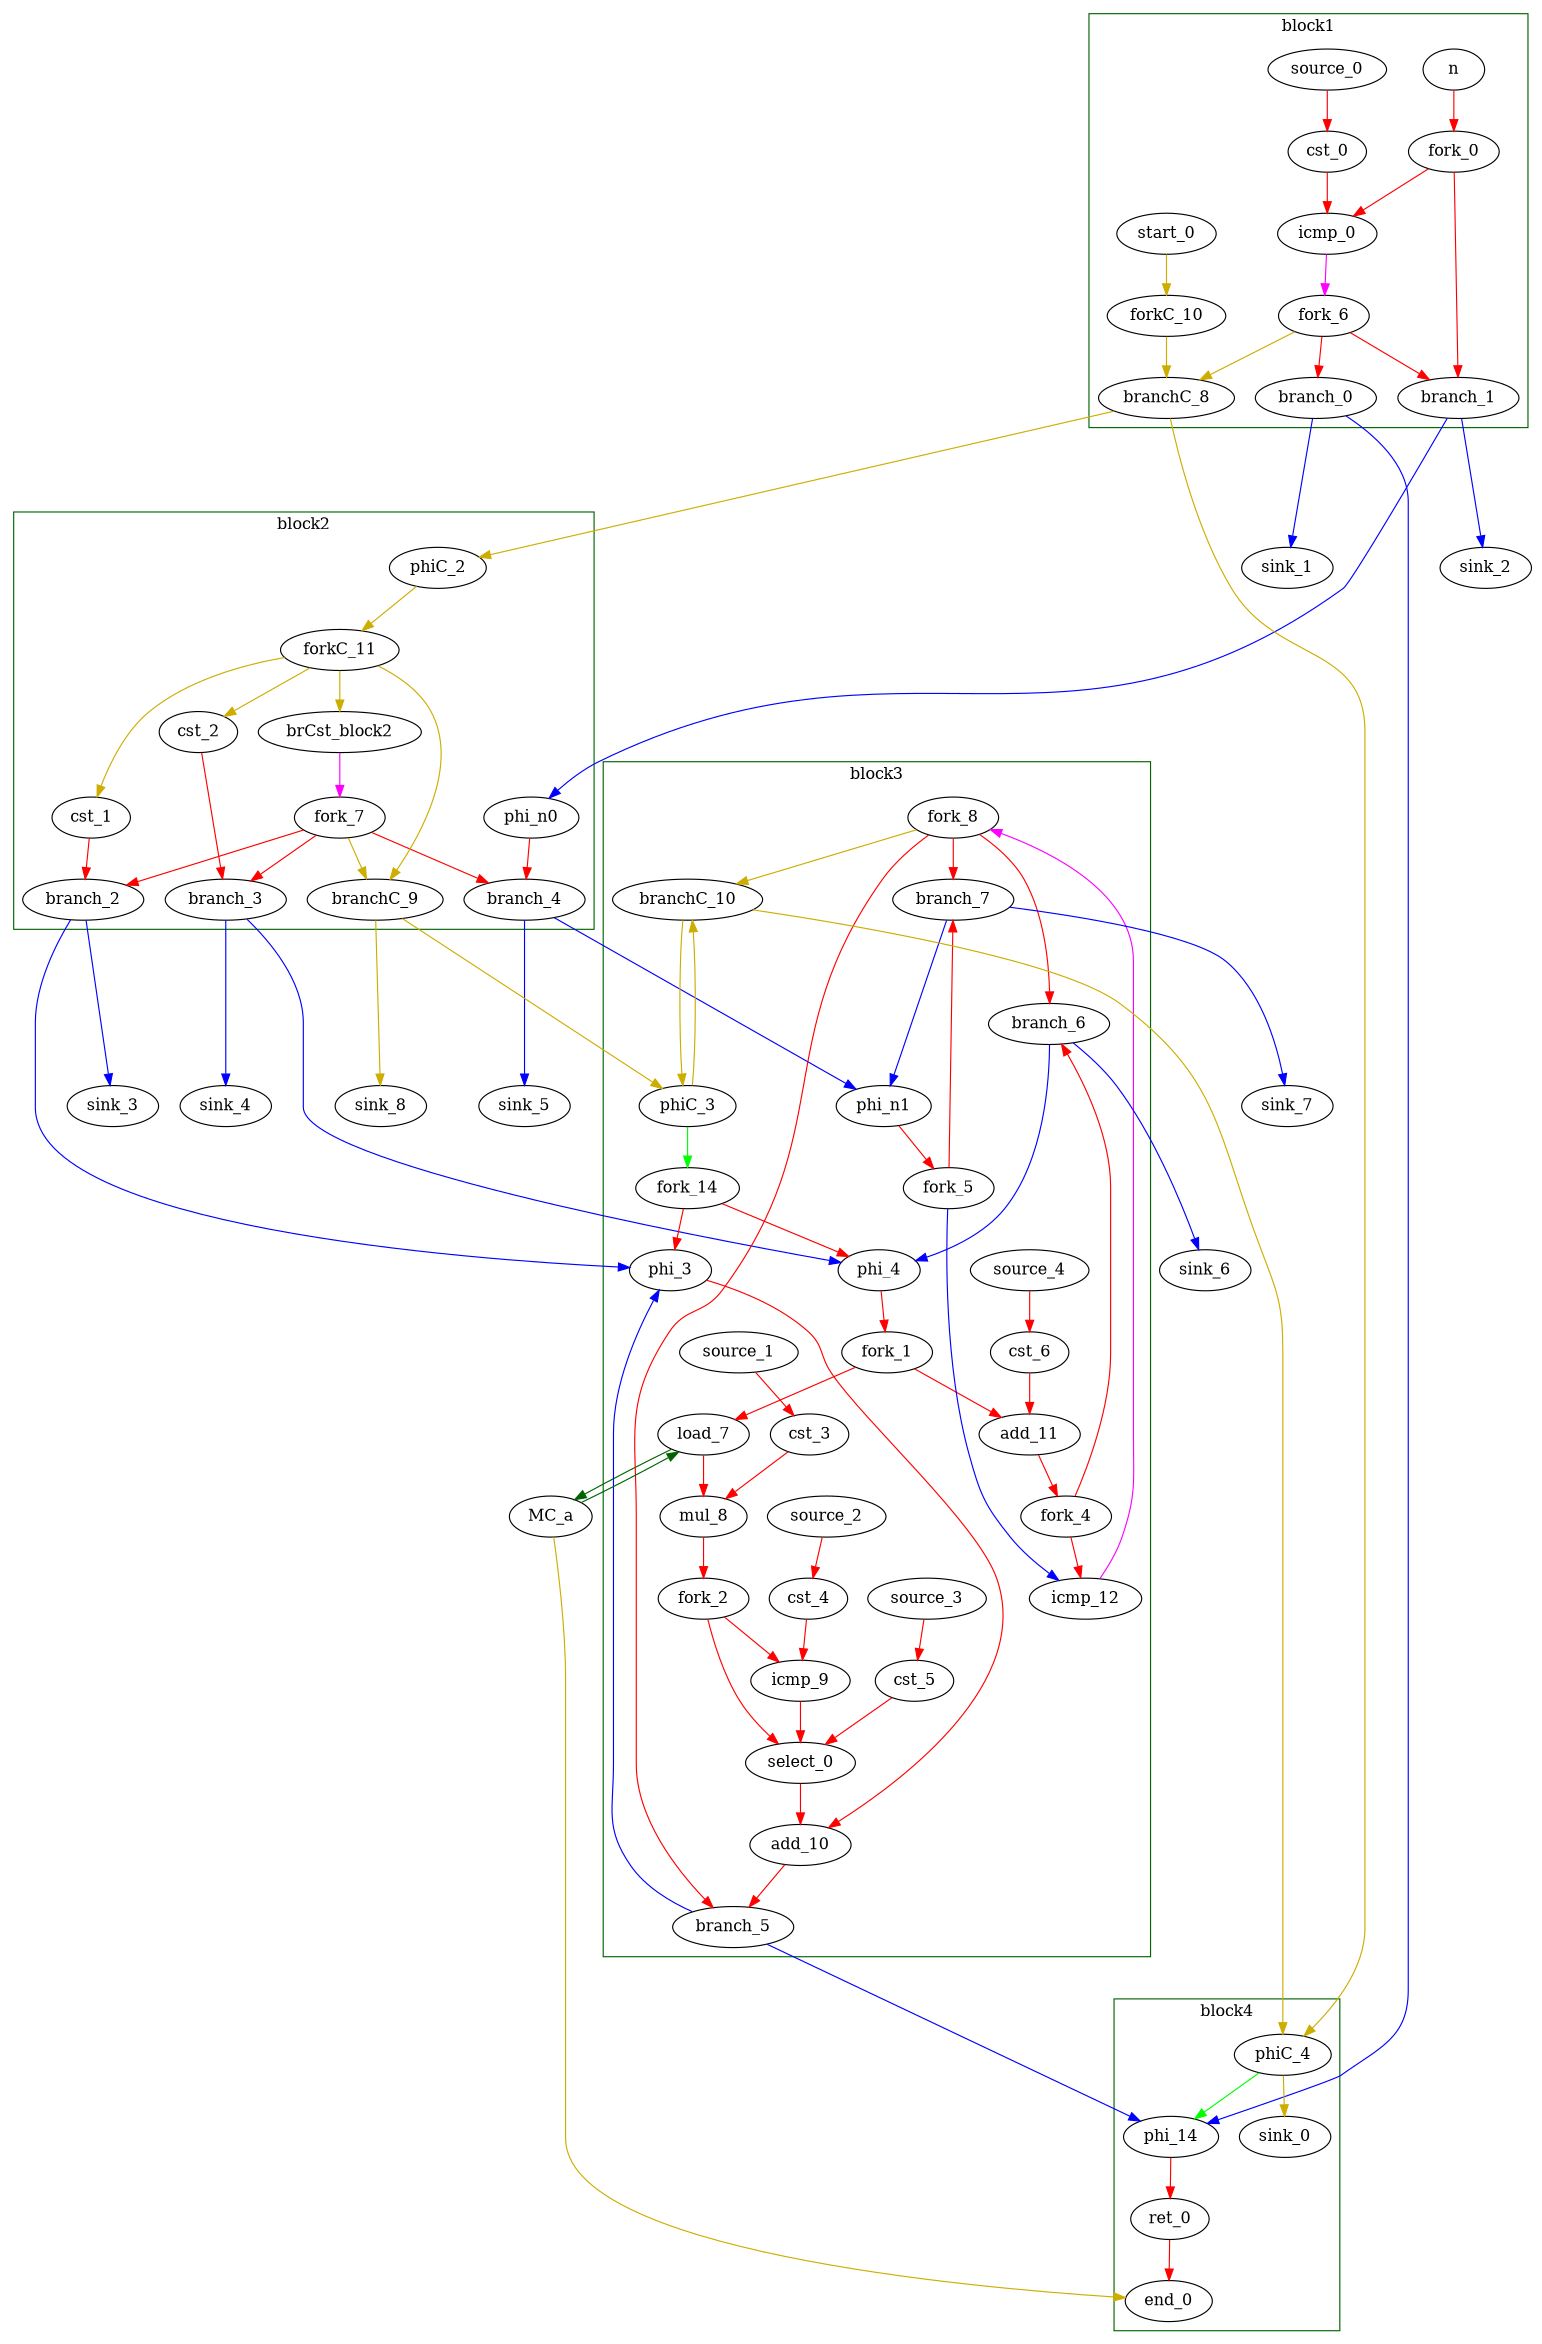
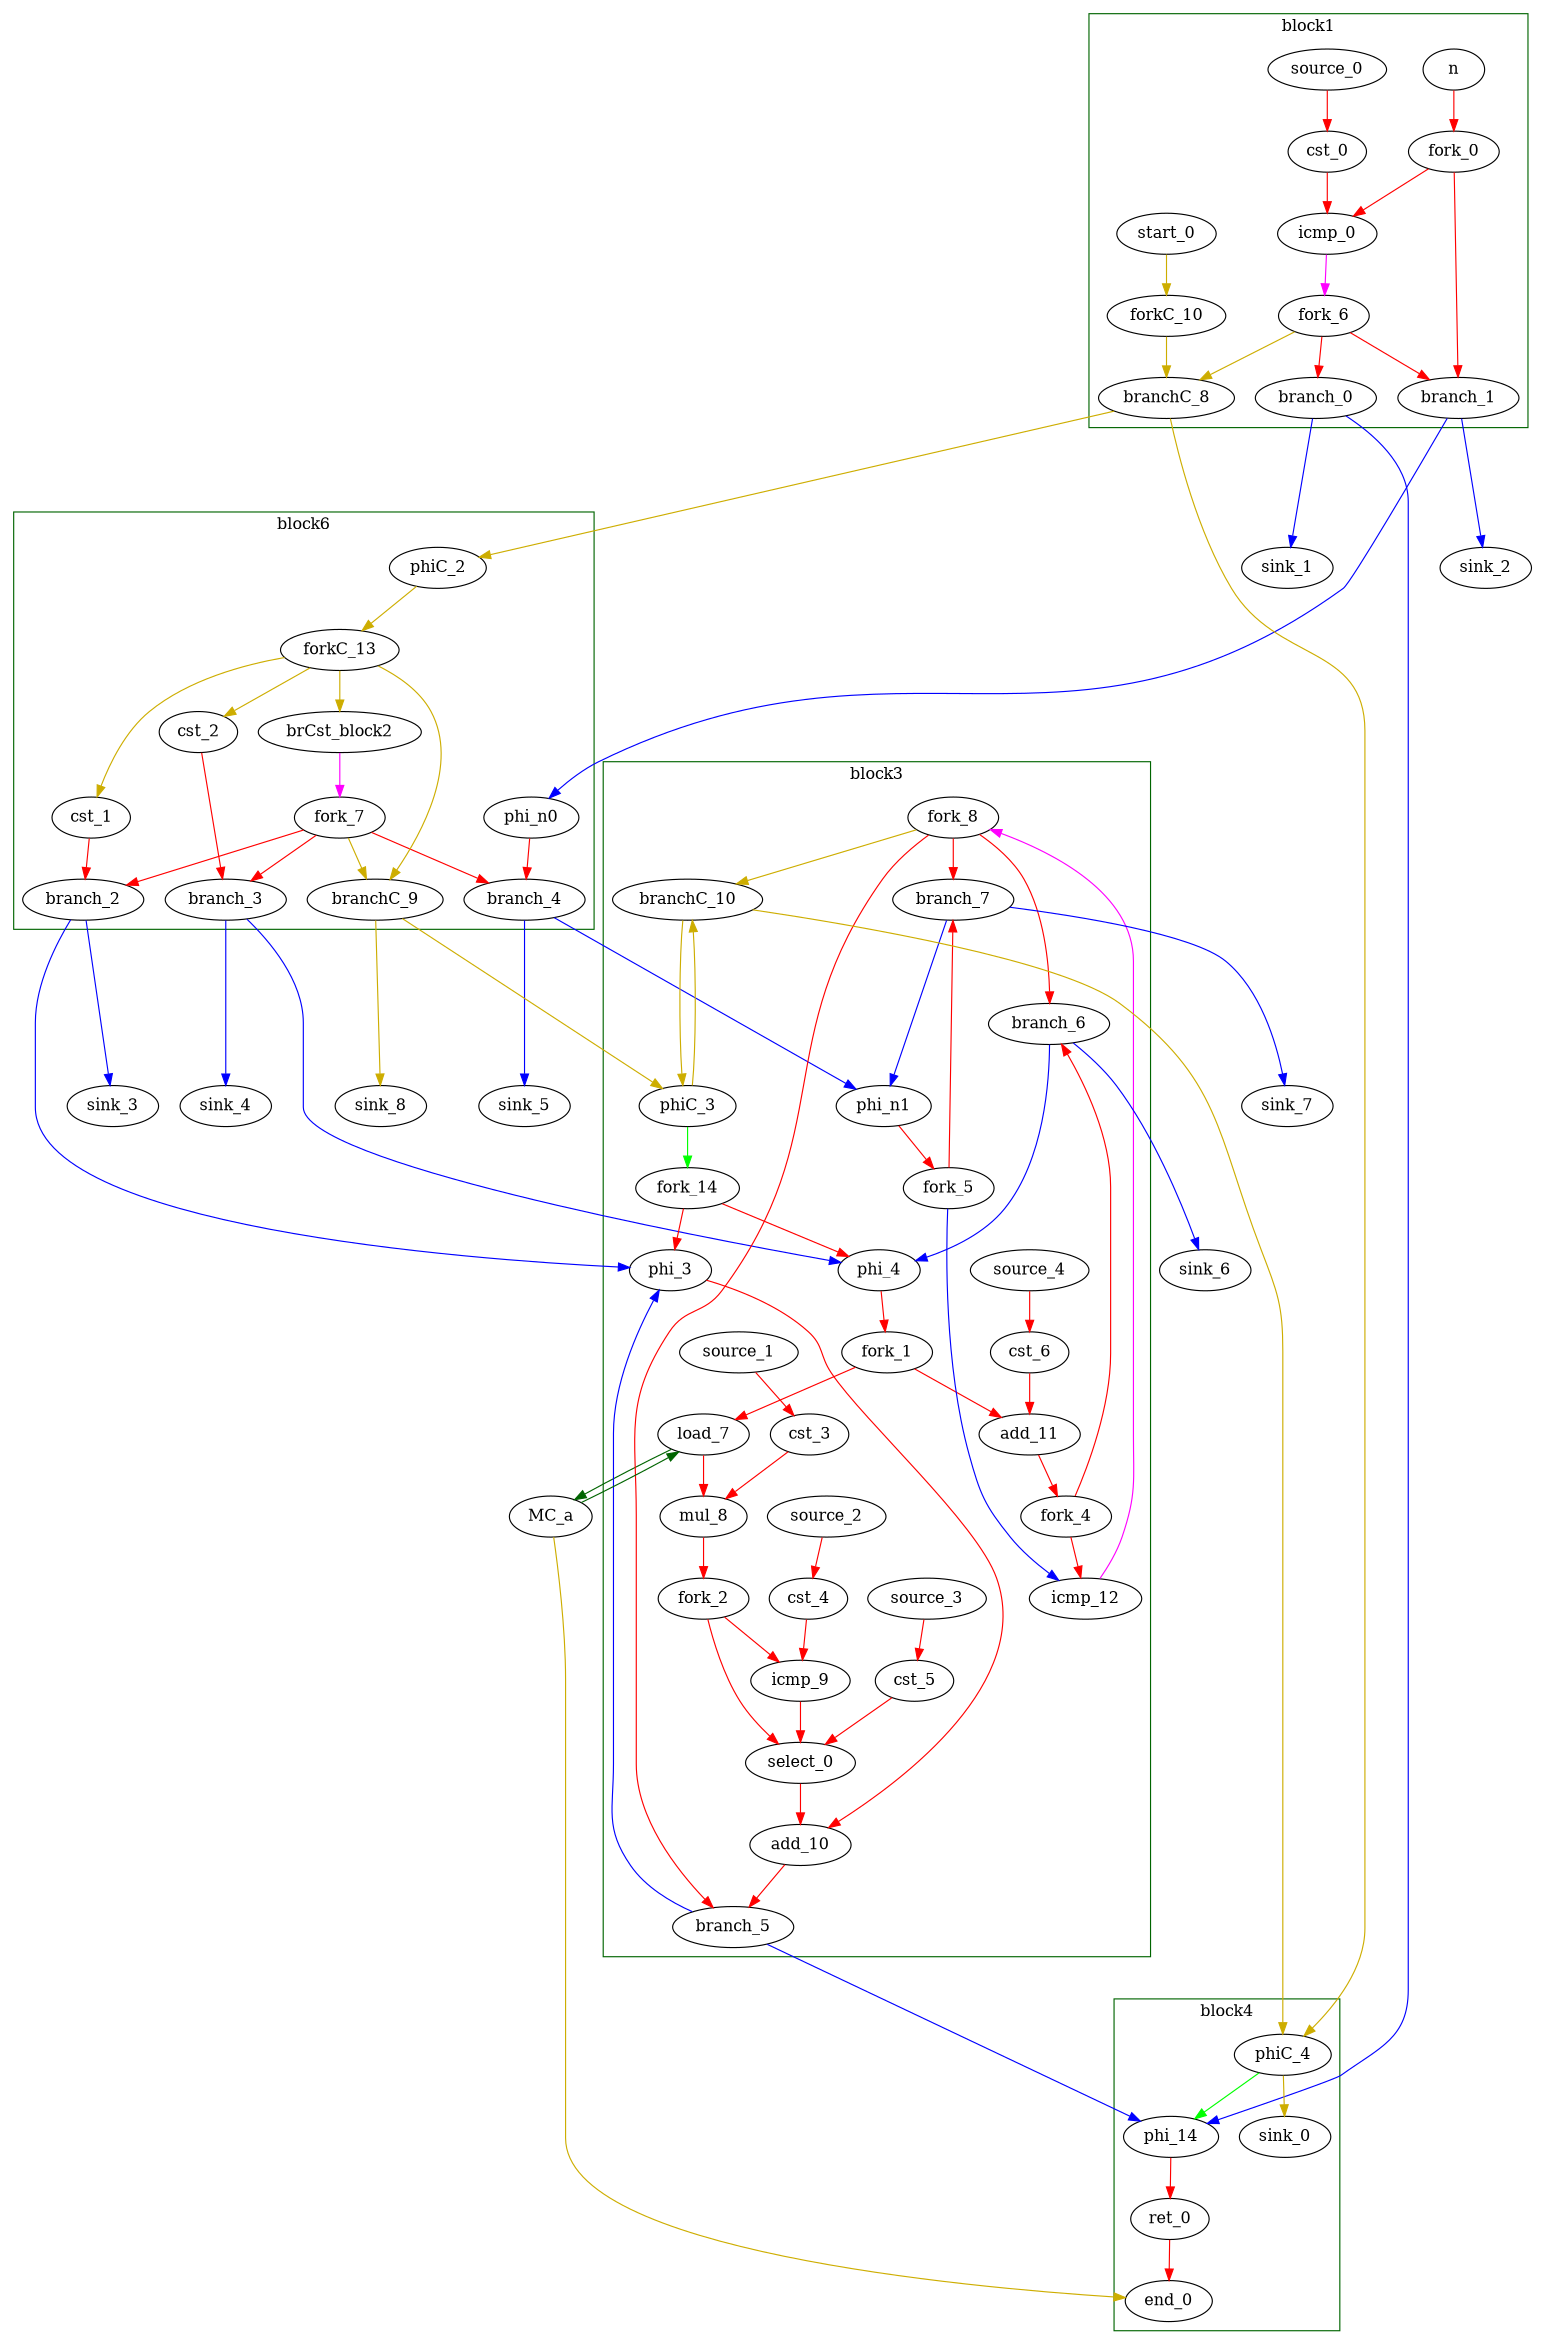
(304, 525) -> (304, 525)
(340, 650) -> (340, 650)
